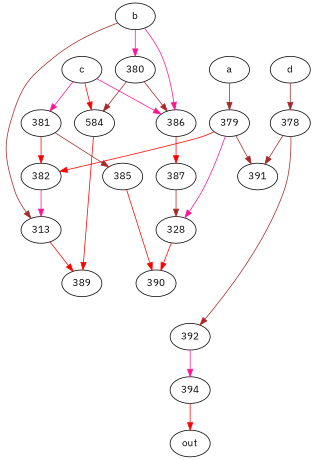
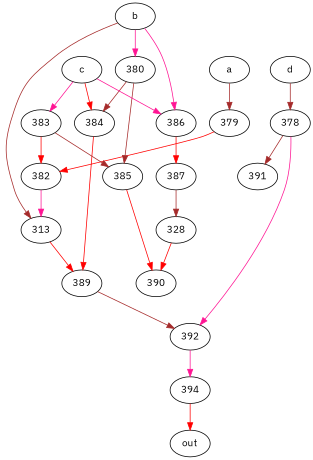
(153, 93) -> (129, 119)
(41, 123) -> (41, 123)
(94, 123) -> (94, 123)
(242, 146) -> none
(210, 175) -> none
(264, 235) -> (264, 235)
none -> (133, 308)
